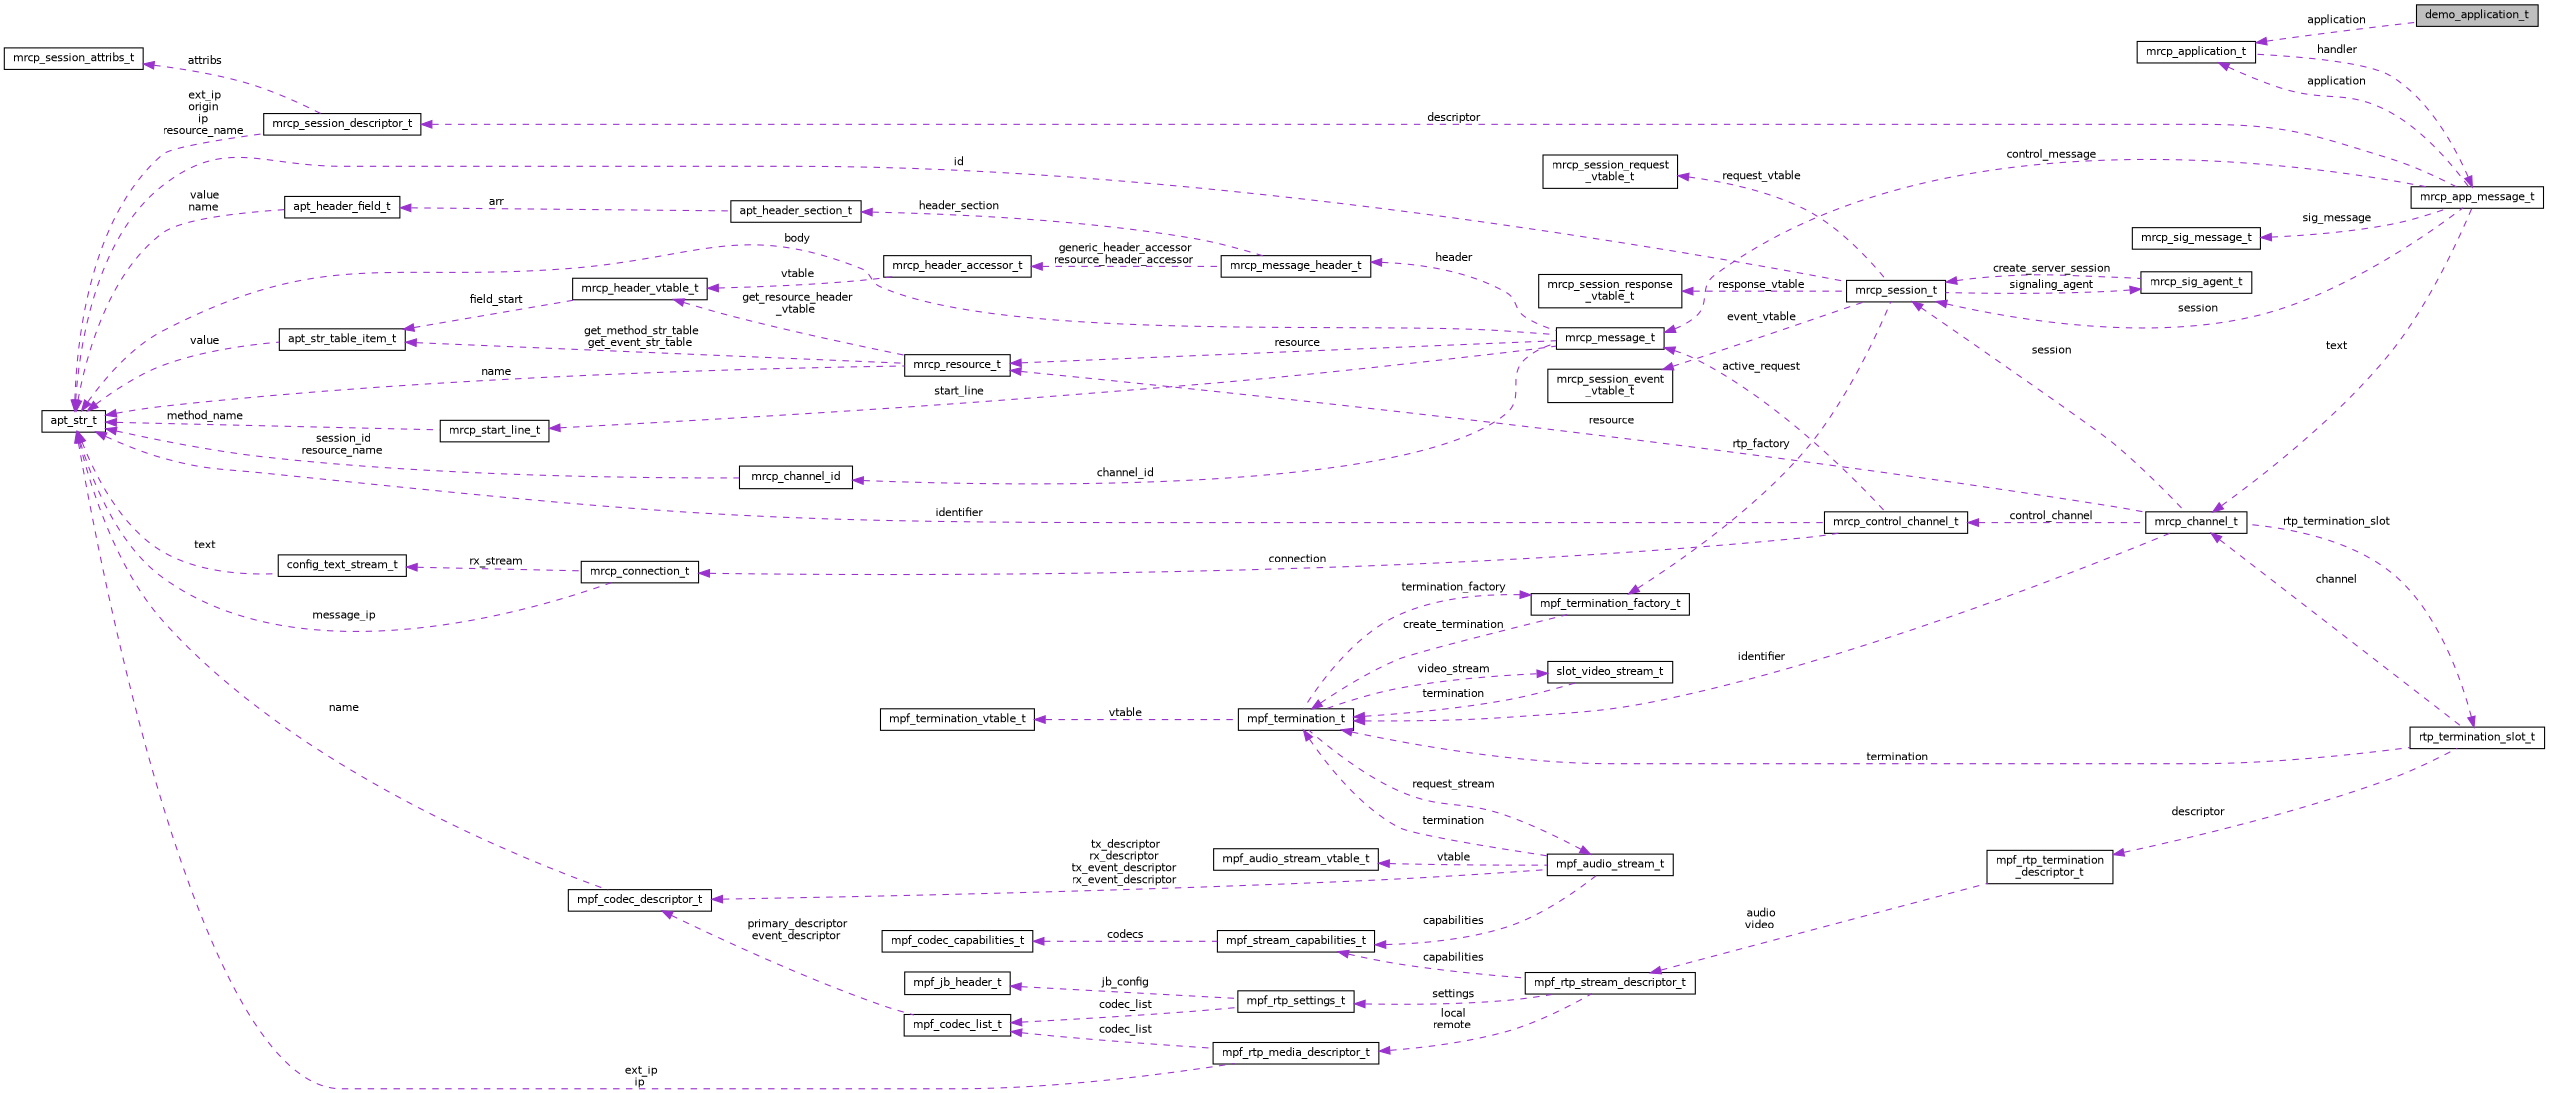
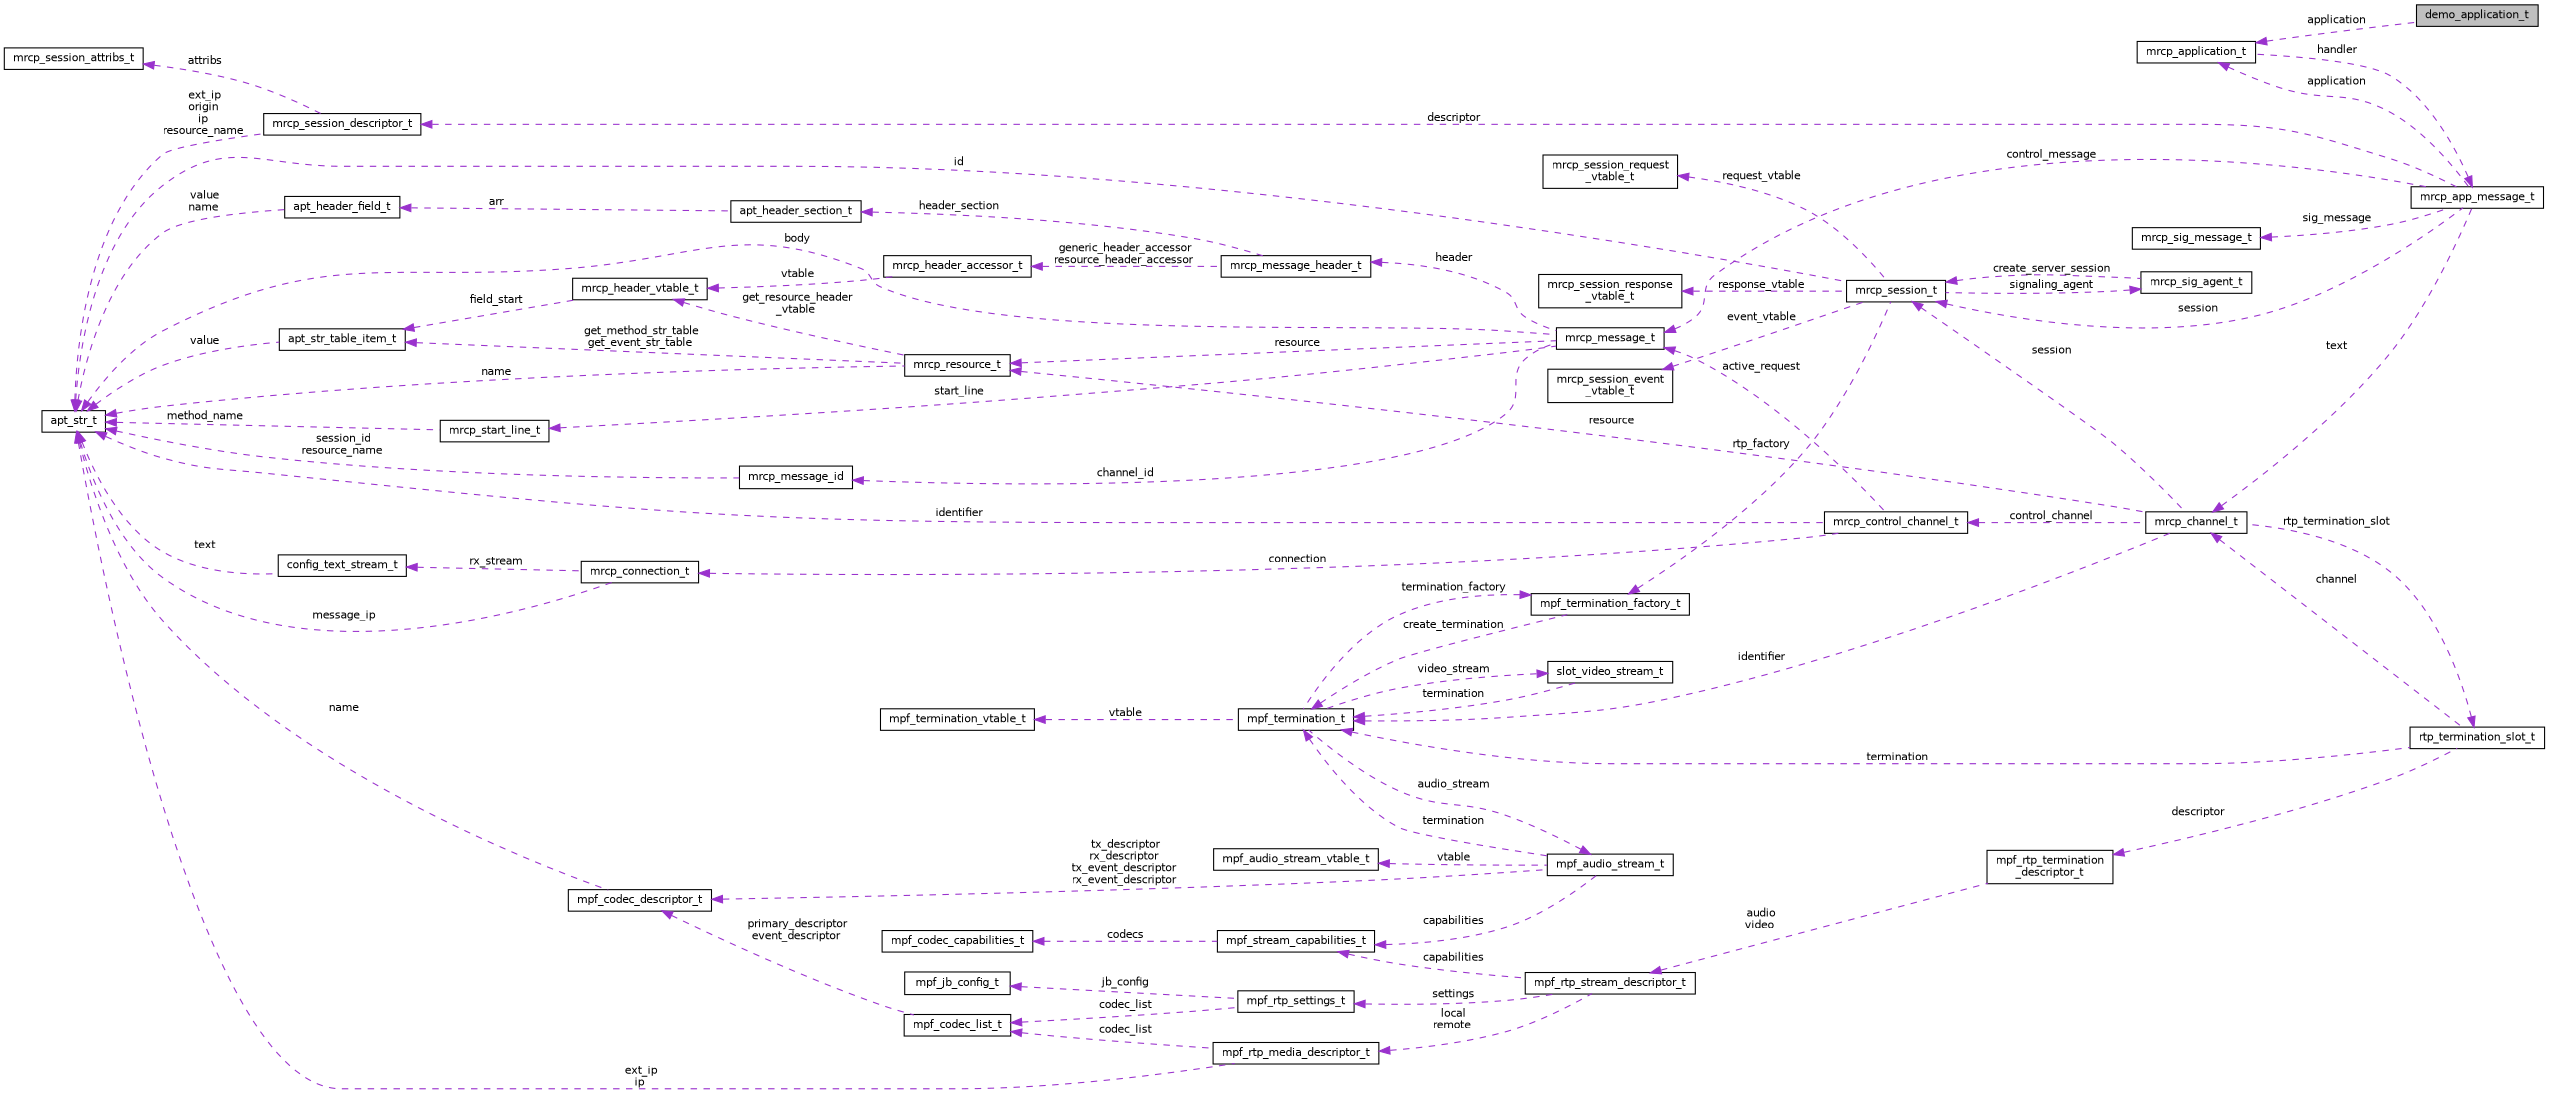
(796, 477) -> (796, 477)
(1452, 785) -> (1452, 785)
(957, 983) -> (957, 983)
